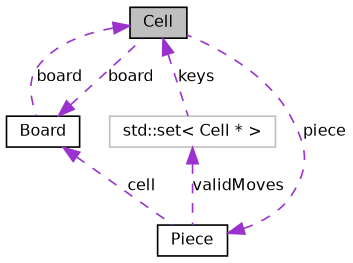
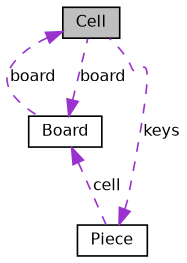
(193, 132) -> none
(325, 132) -> (162, 132)
